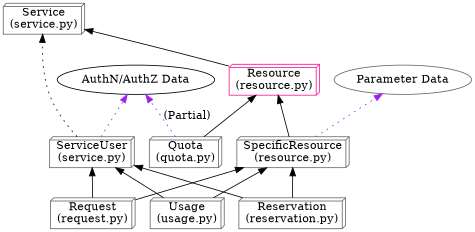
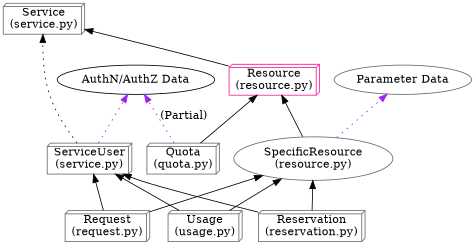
(293, 152) -> (313, 159)
